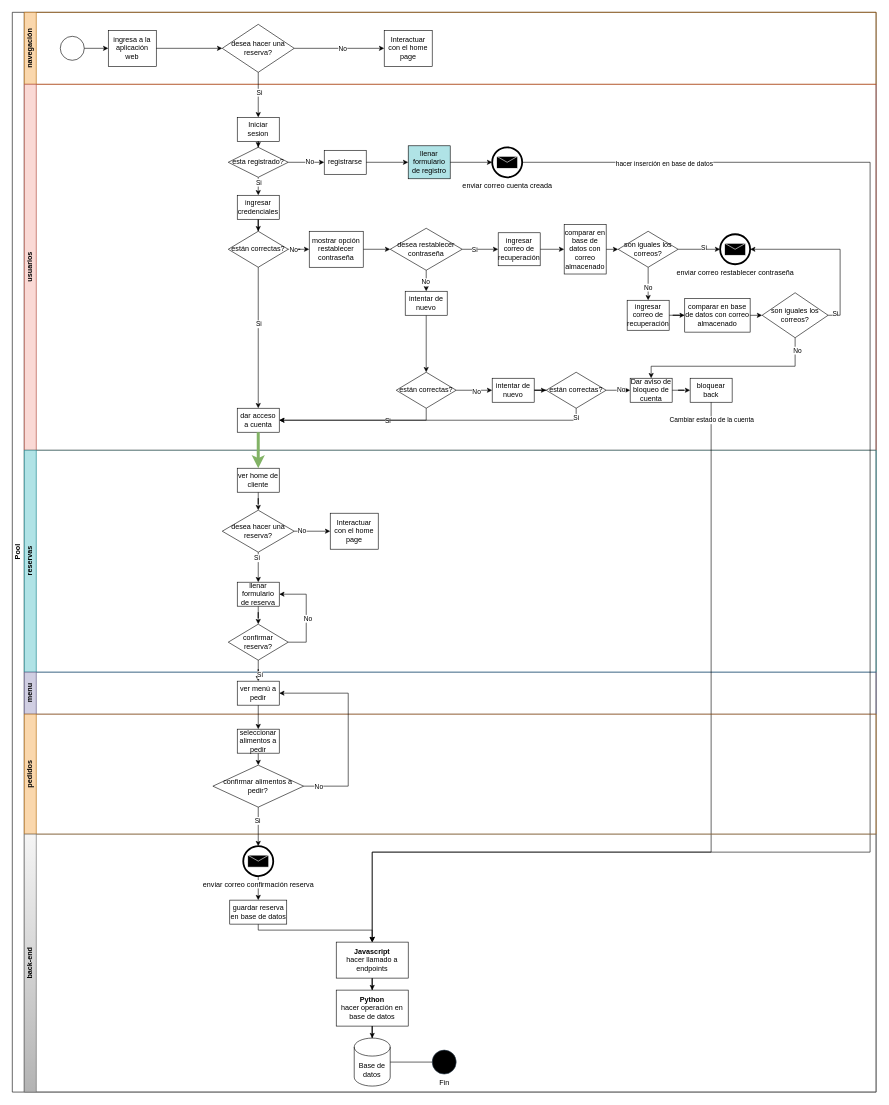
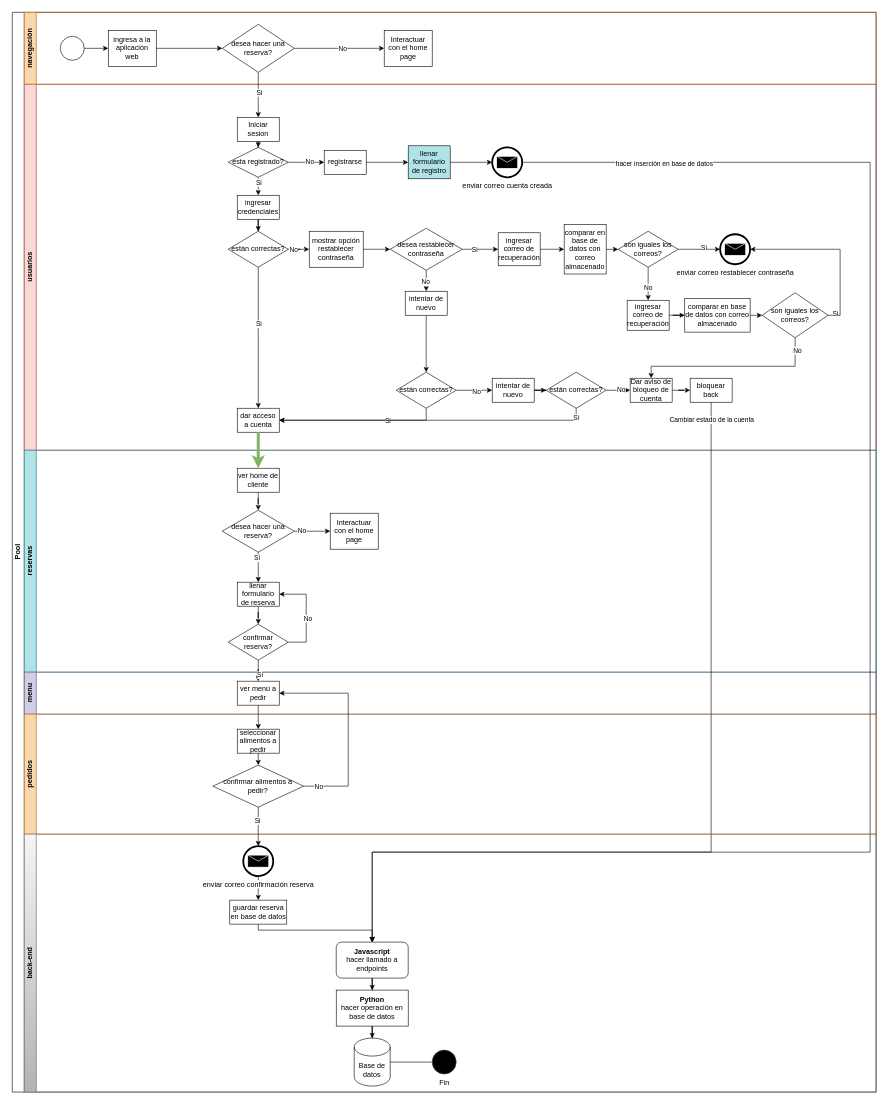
(372, 960) -> (372, 960)
